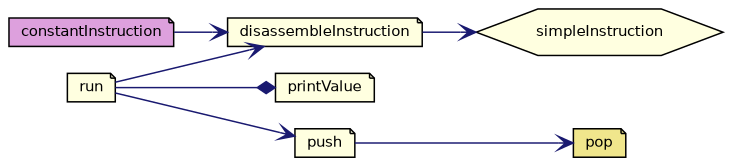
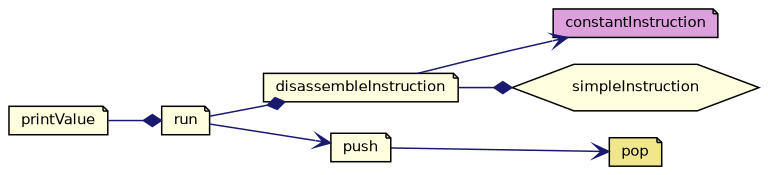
(193, 32) -> (485, 57)
(442, 32) -> (476, 88)
(182, 66) -> (238, 111)
(186, 88) -> (126, 121)
